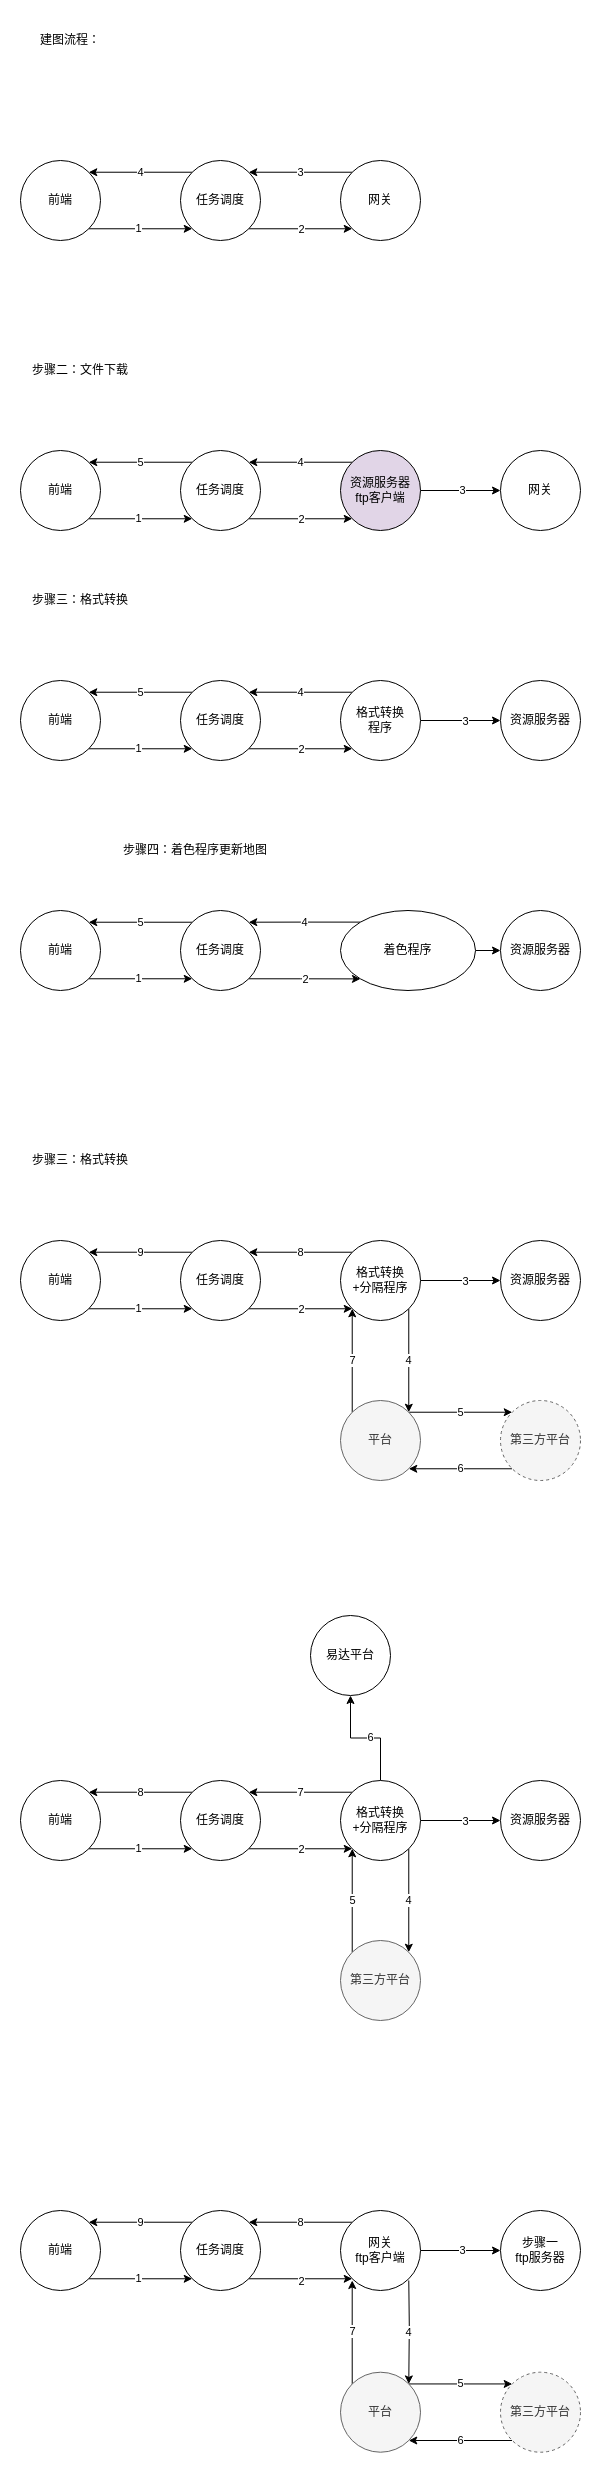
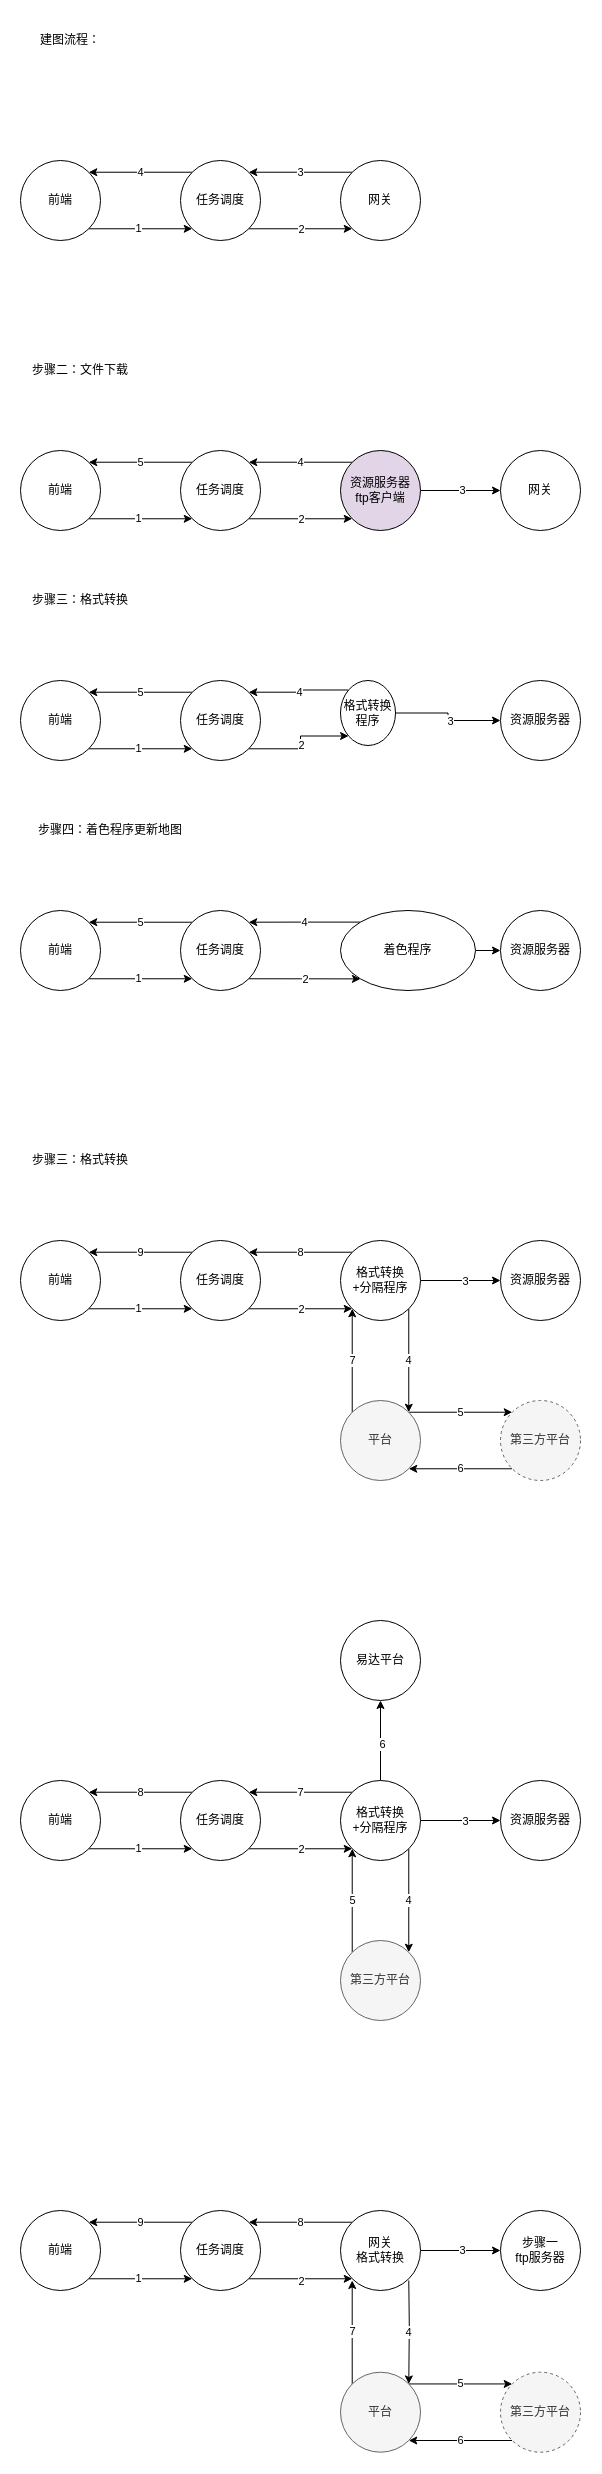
(381, 721) -> (368, 713)
(196, 851) -> (111, 831)
(351, 1656) -> (381, 1661)
(381, 2251) -> (381, 2251)
